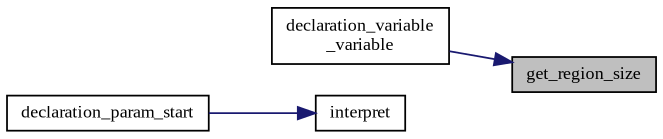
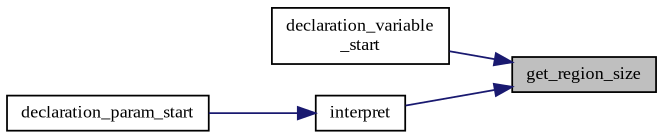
(360, 36) -> (360, 36)
none -> (450, 98)
